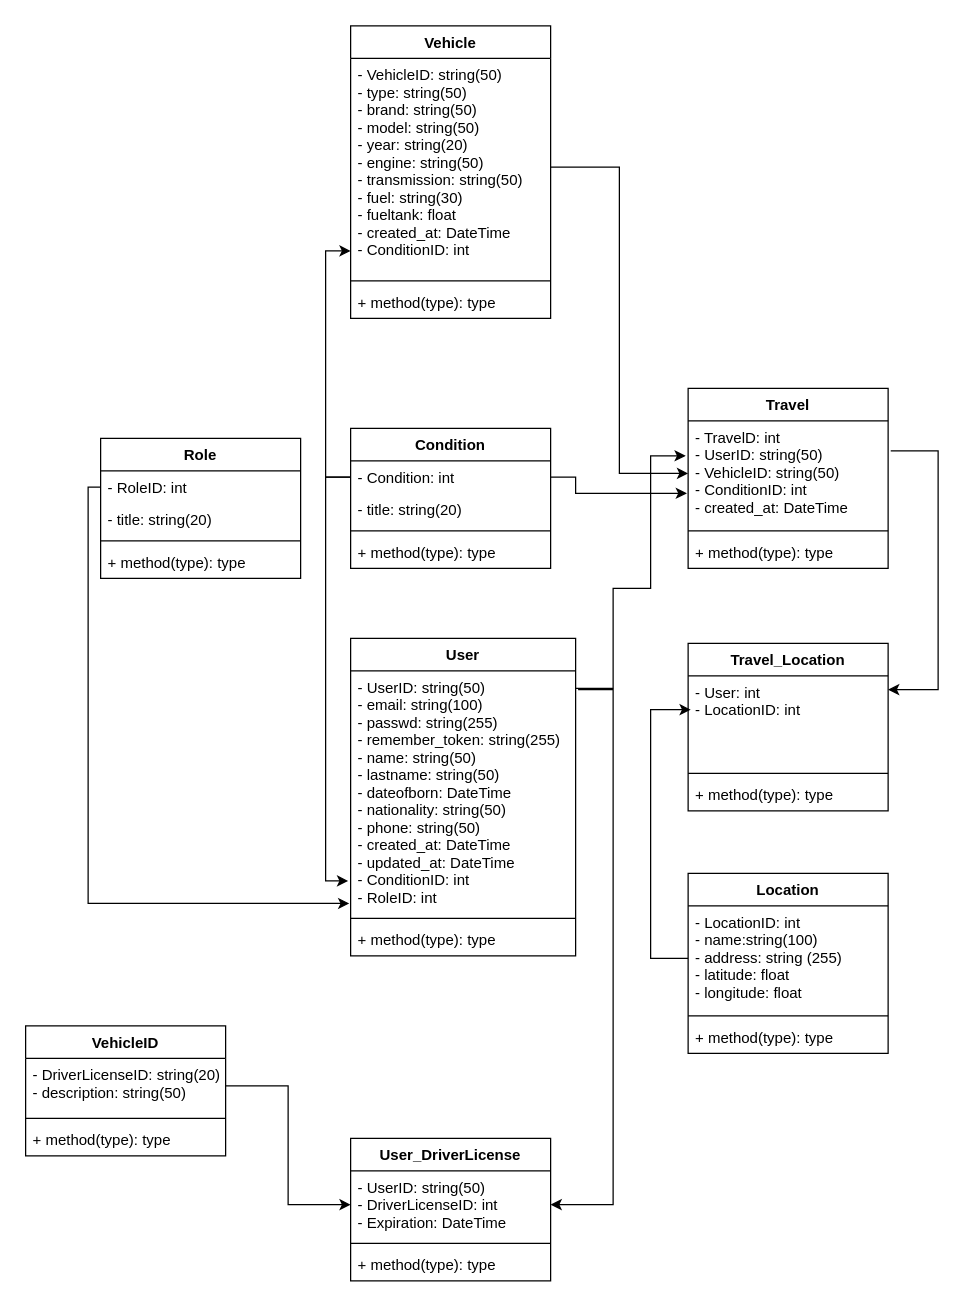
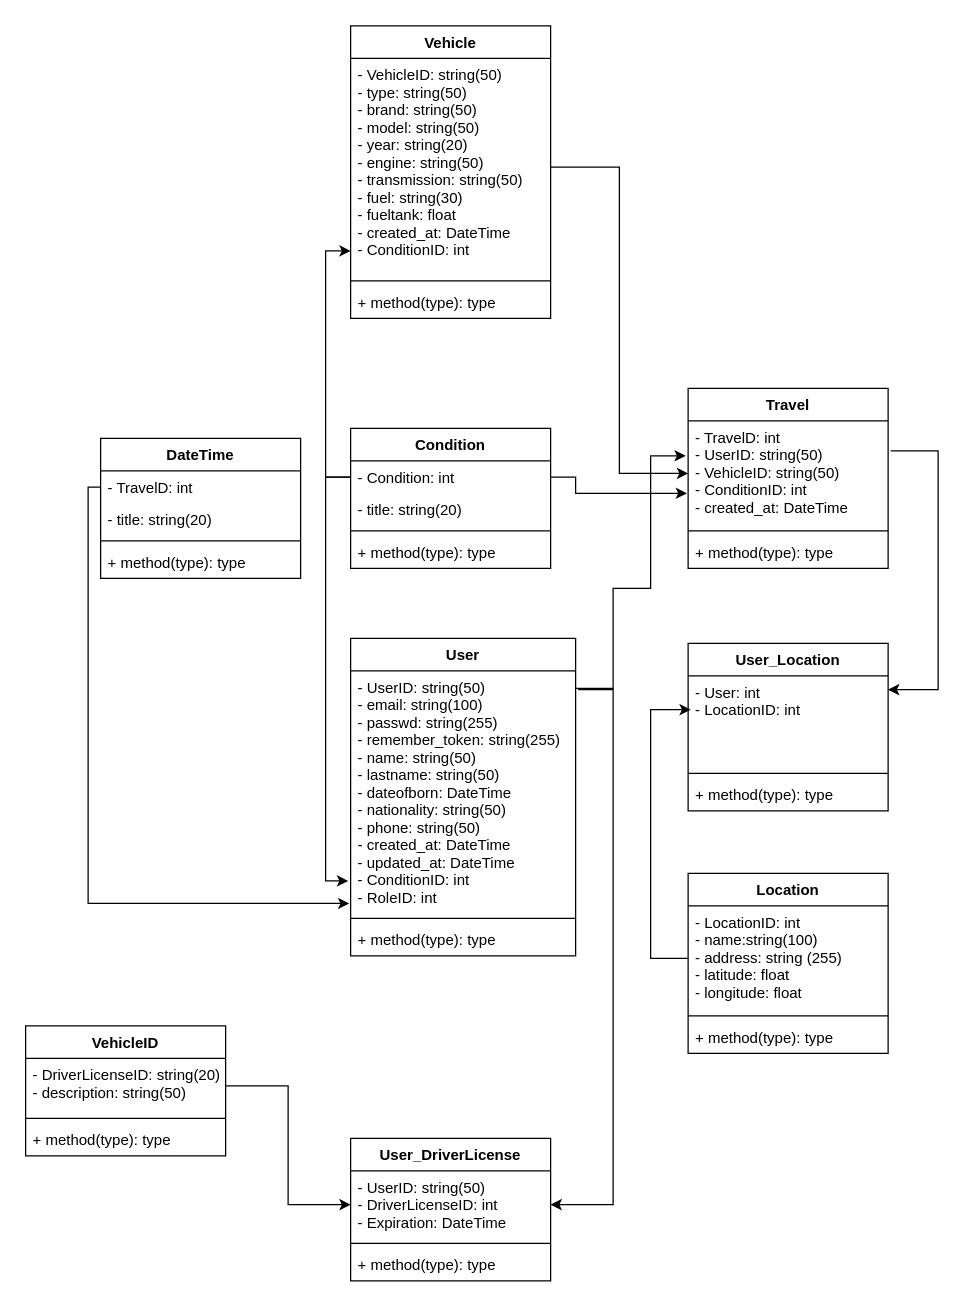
(200, 455) -> (200, 455)
(152, 488) -> (157, 488)
(788, 660) -> (788, 660)
